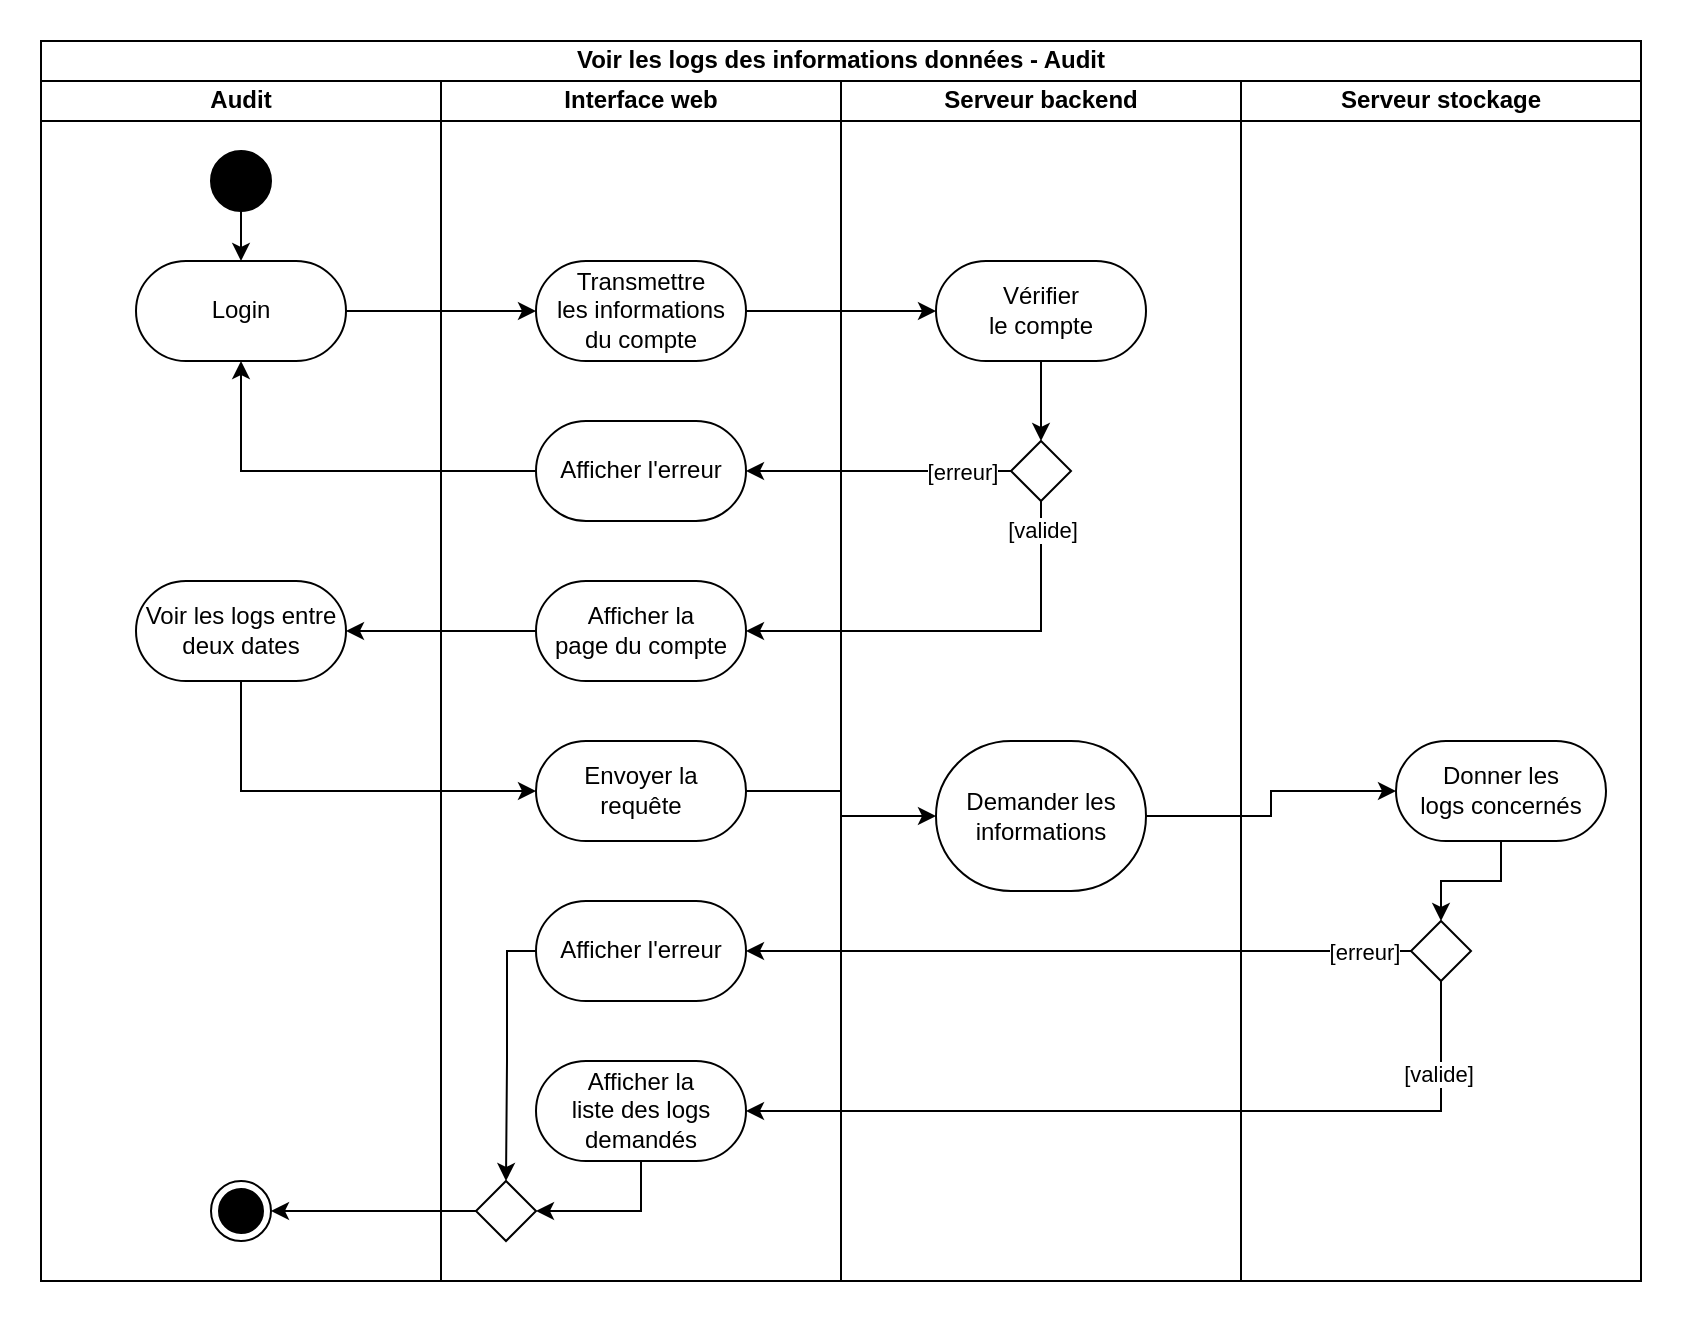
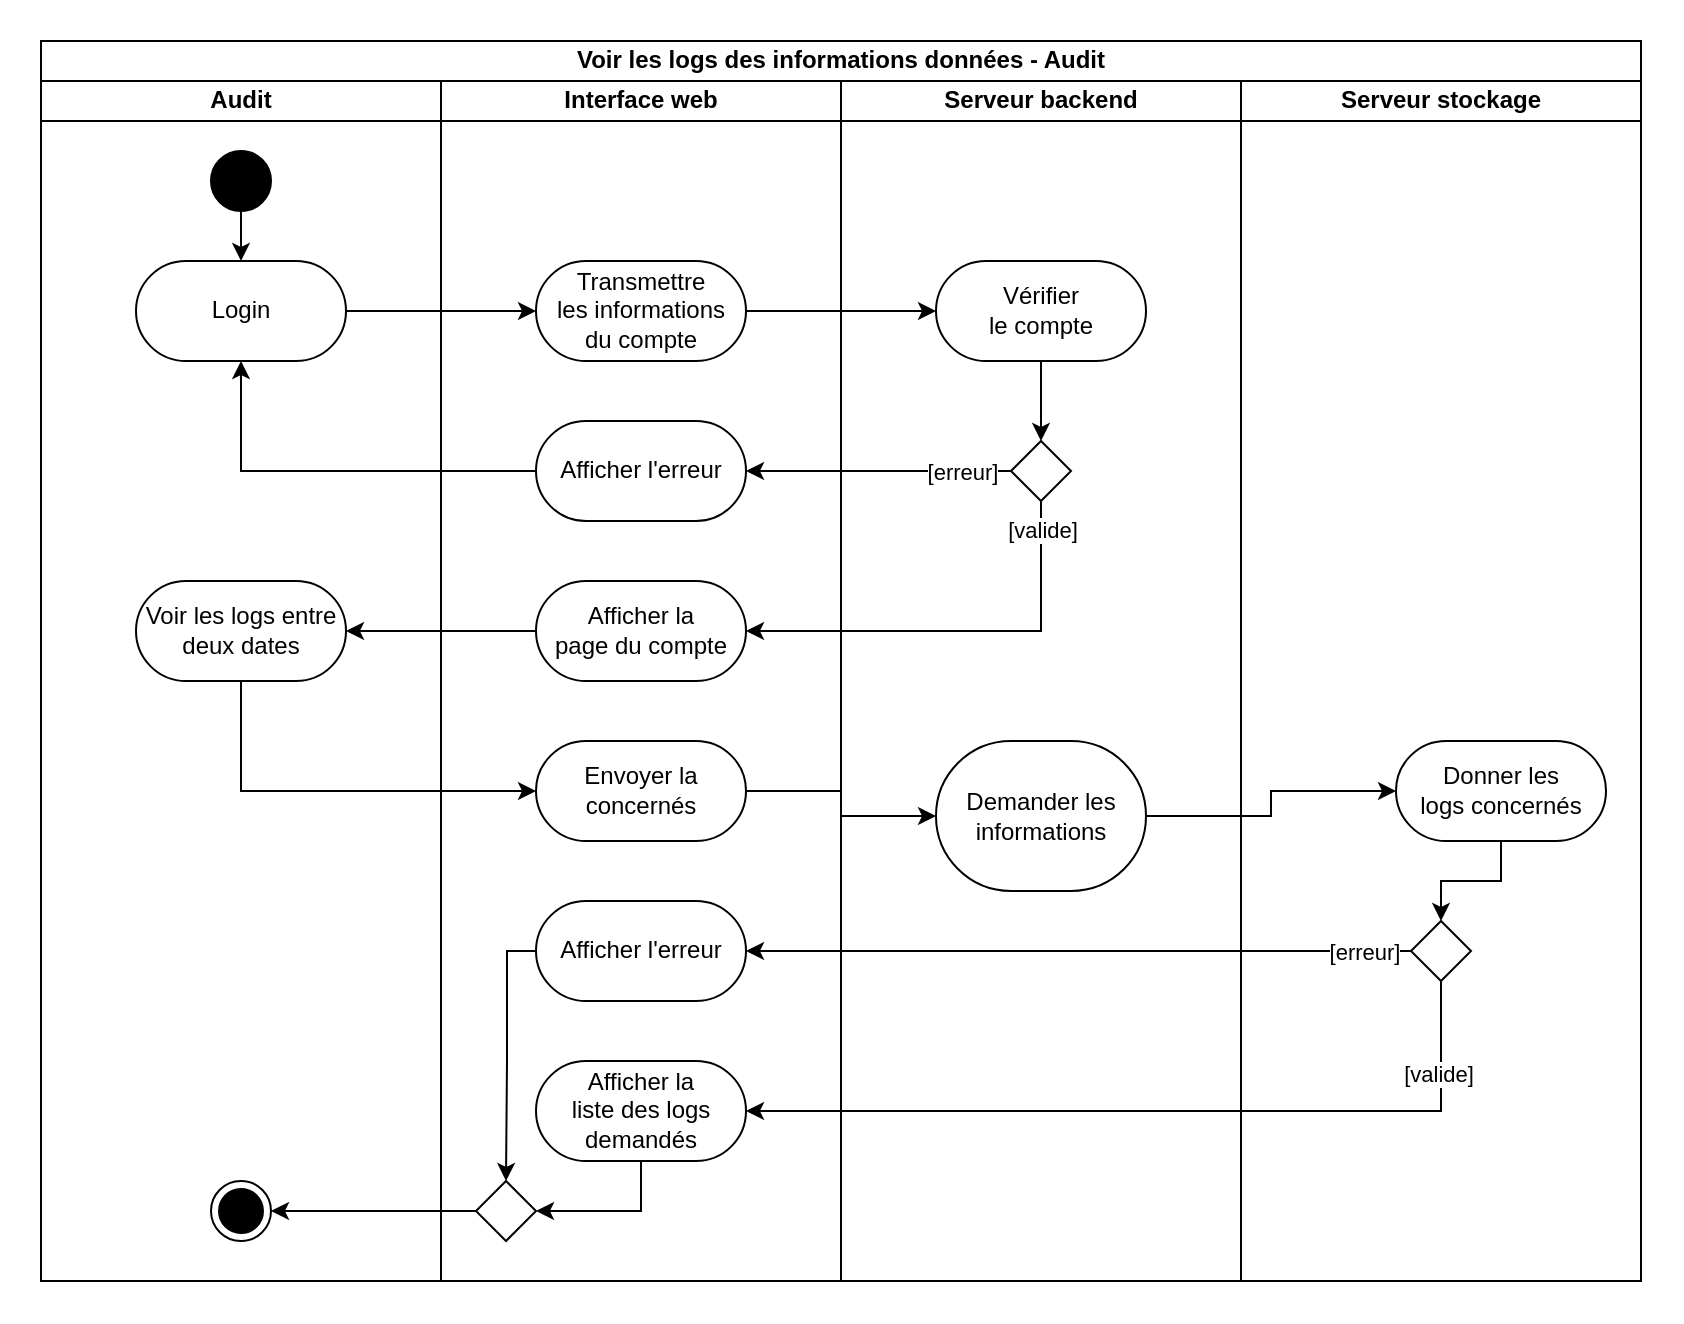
(642, 791) -> (642, 791)
